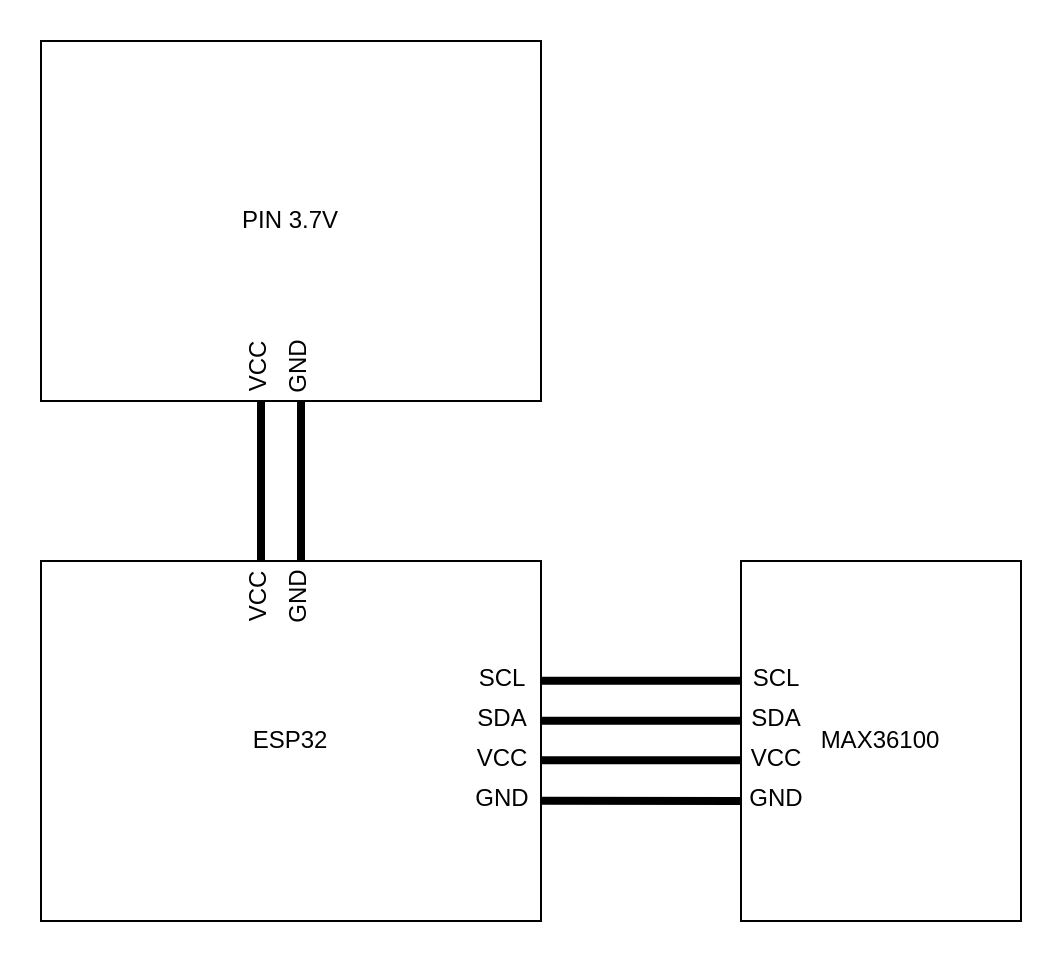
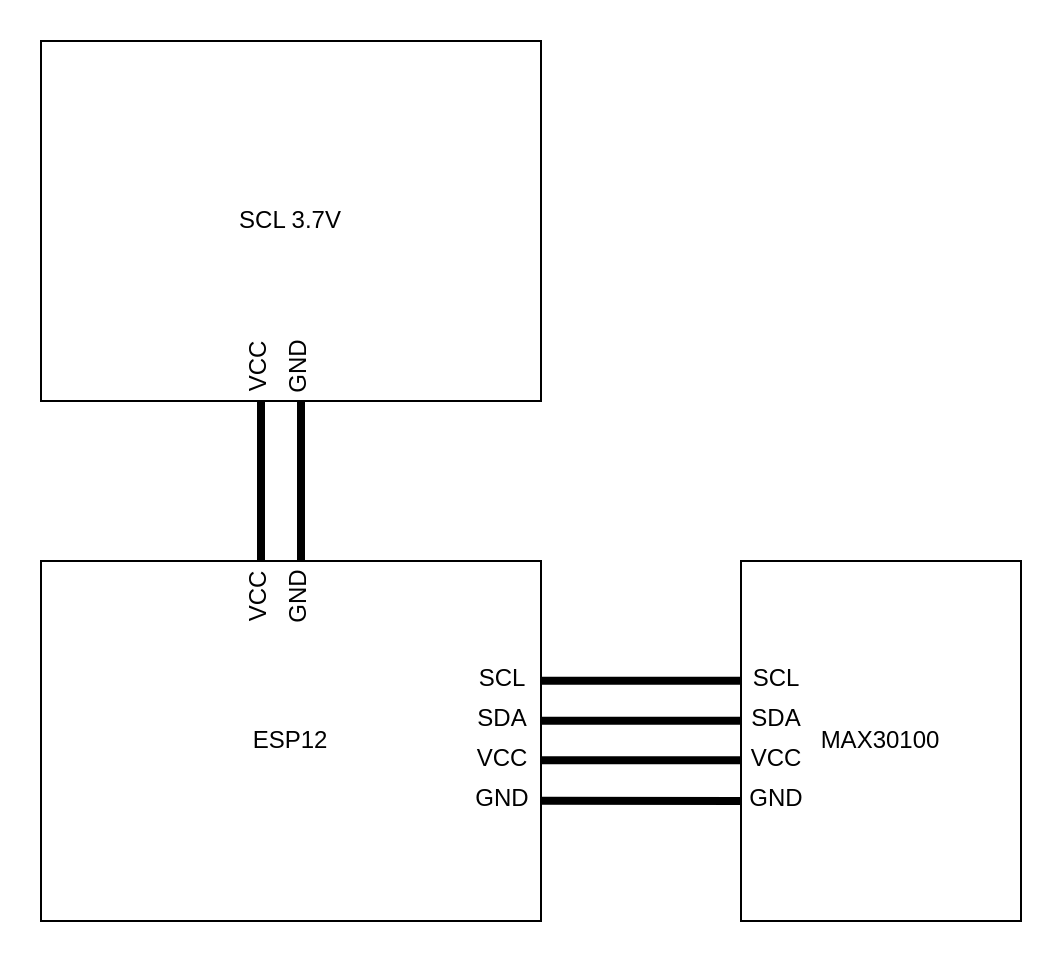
(291, 221) -> (291, 221)
(291, 741) -> (291, 741)
(881, 741) -> (881, 741)
